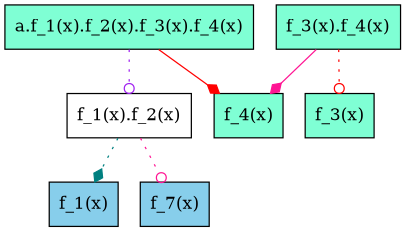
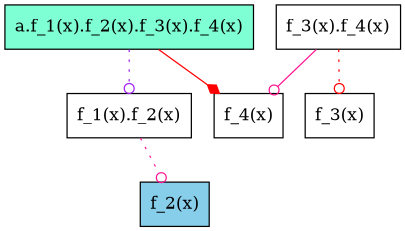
(338, 27) -> (338, 27)
(297, 68) -> (297, 68)
(249, 116) -> (249, 116)
(340, 116) -> (340, 116)
(84, 204) -> none
(175, 204) -> (175, 204)
